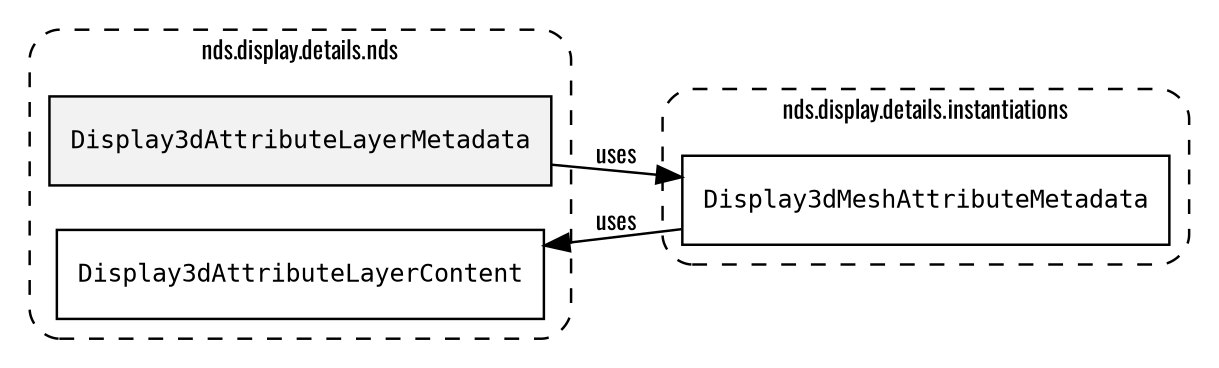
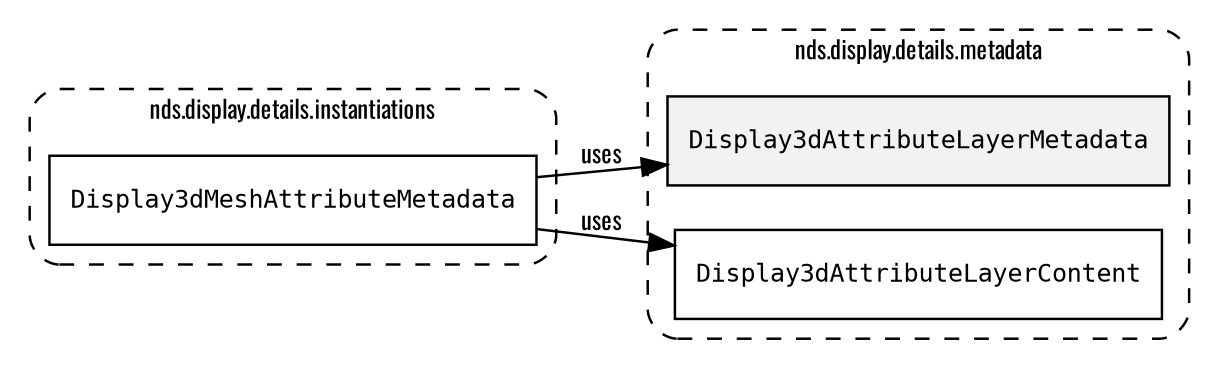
(300, 53) -> (918, 53)
(604, 170) -> (589, 172)
